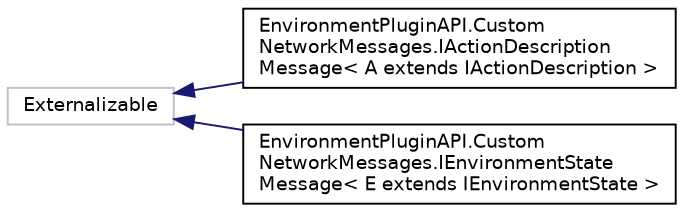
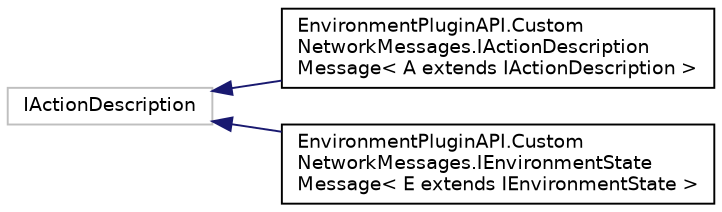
(91, 106) -> (110, 106)
